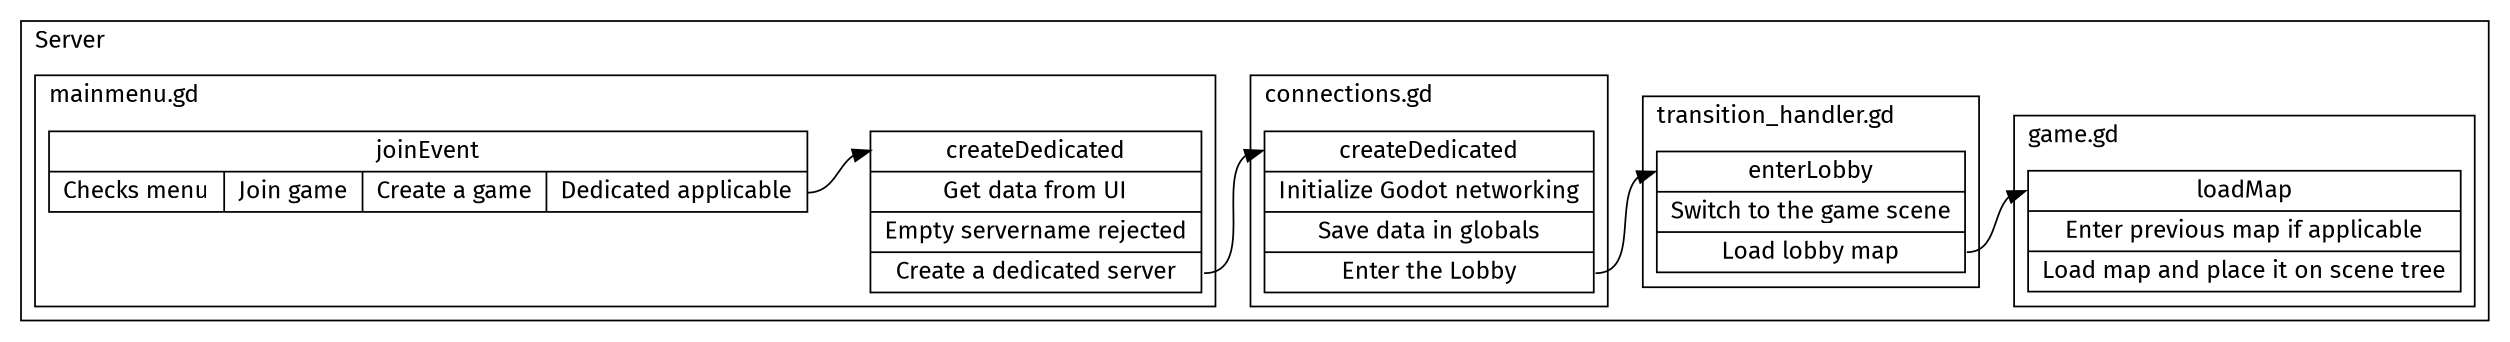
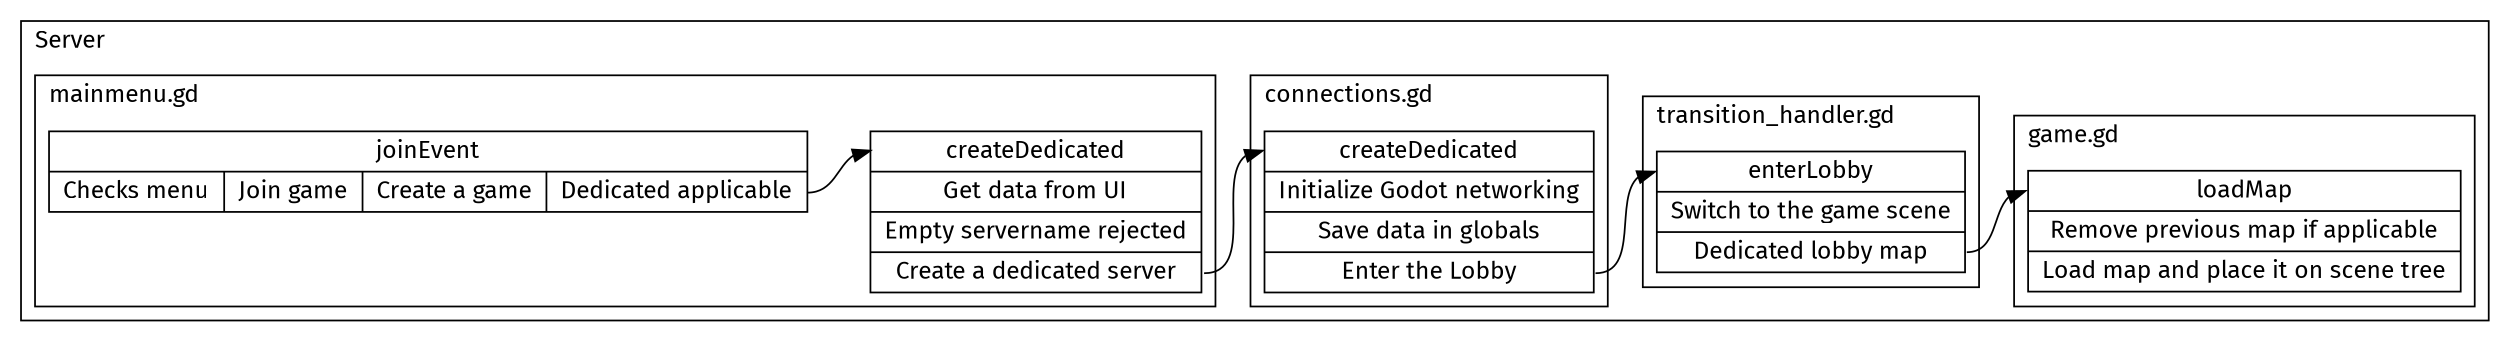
(2244, 230) -> (2244, 230)
(1811, 251) -> (1811, 251)
